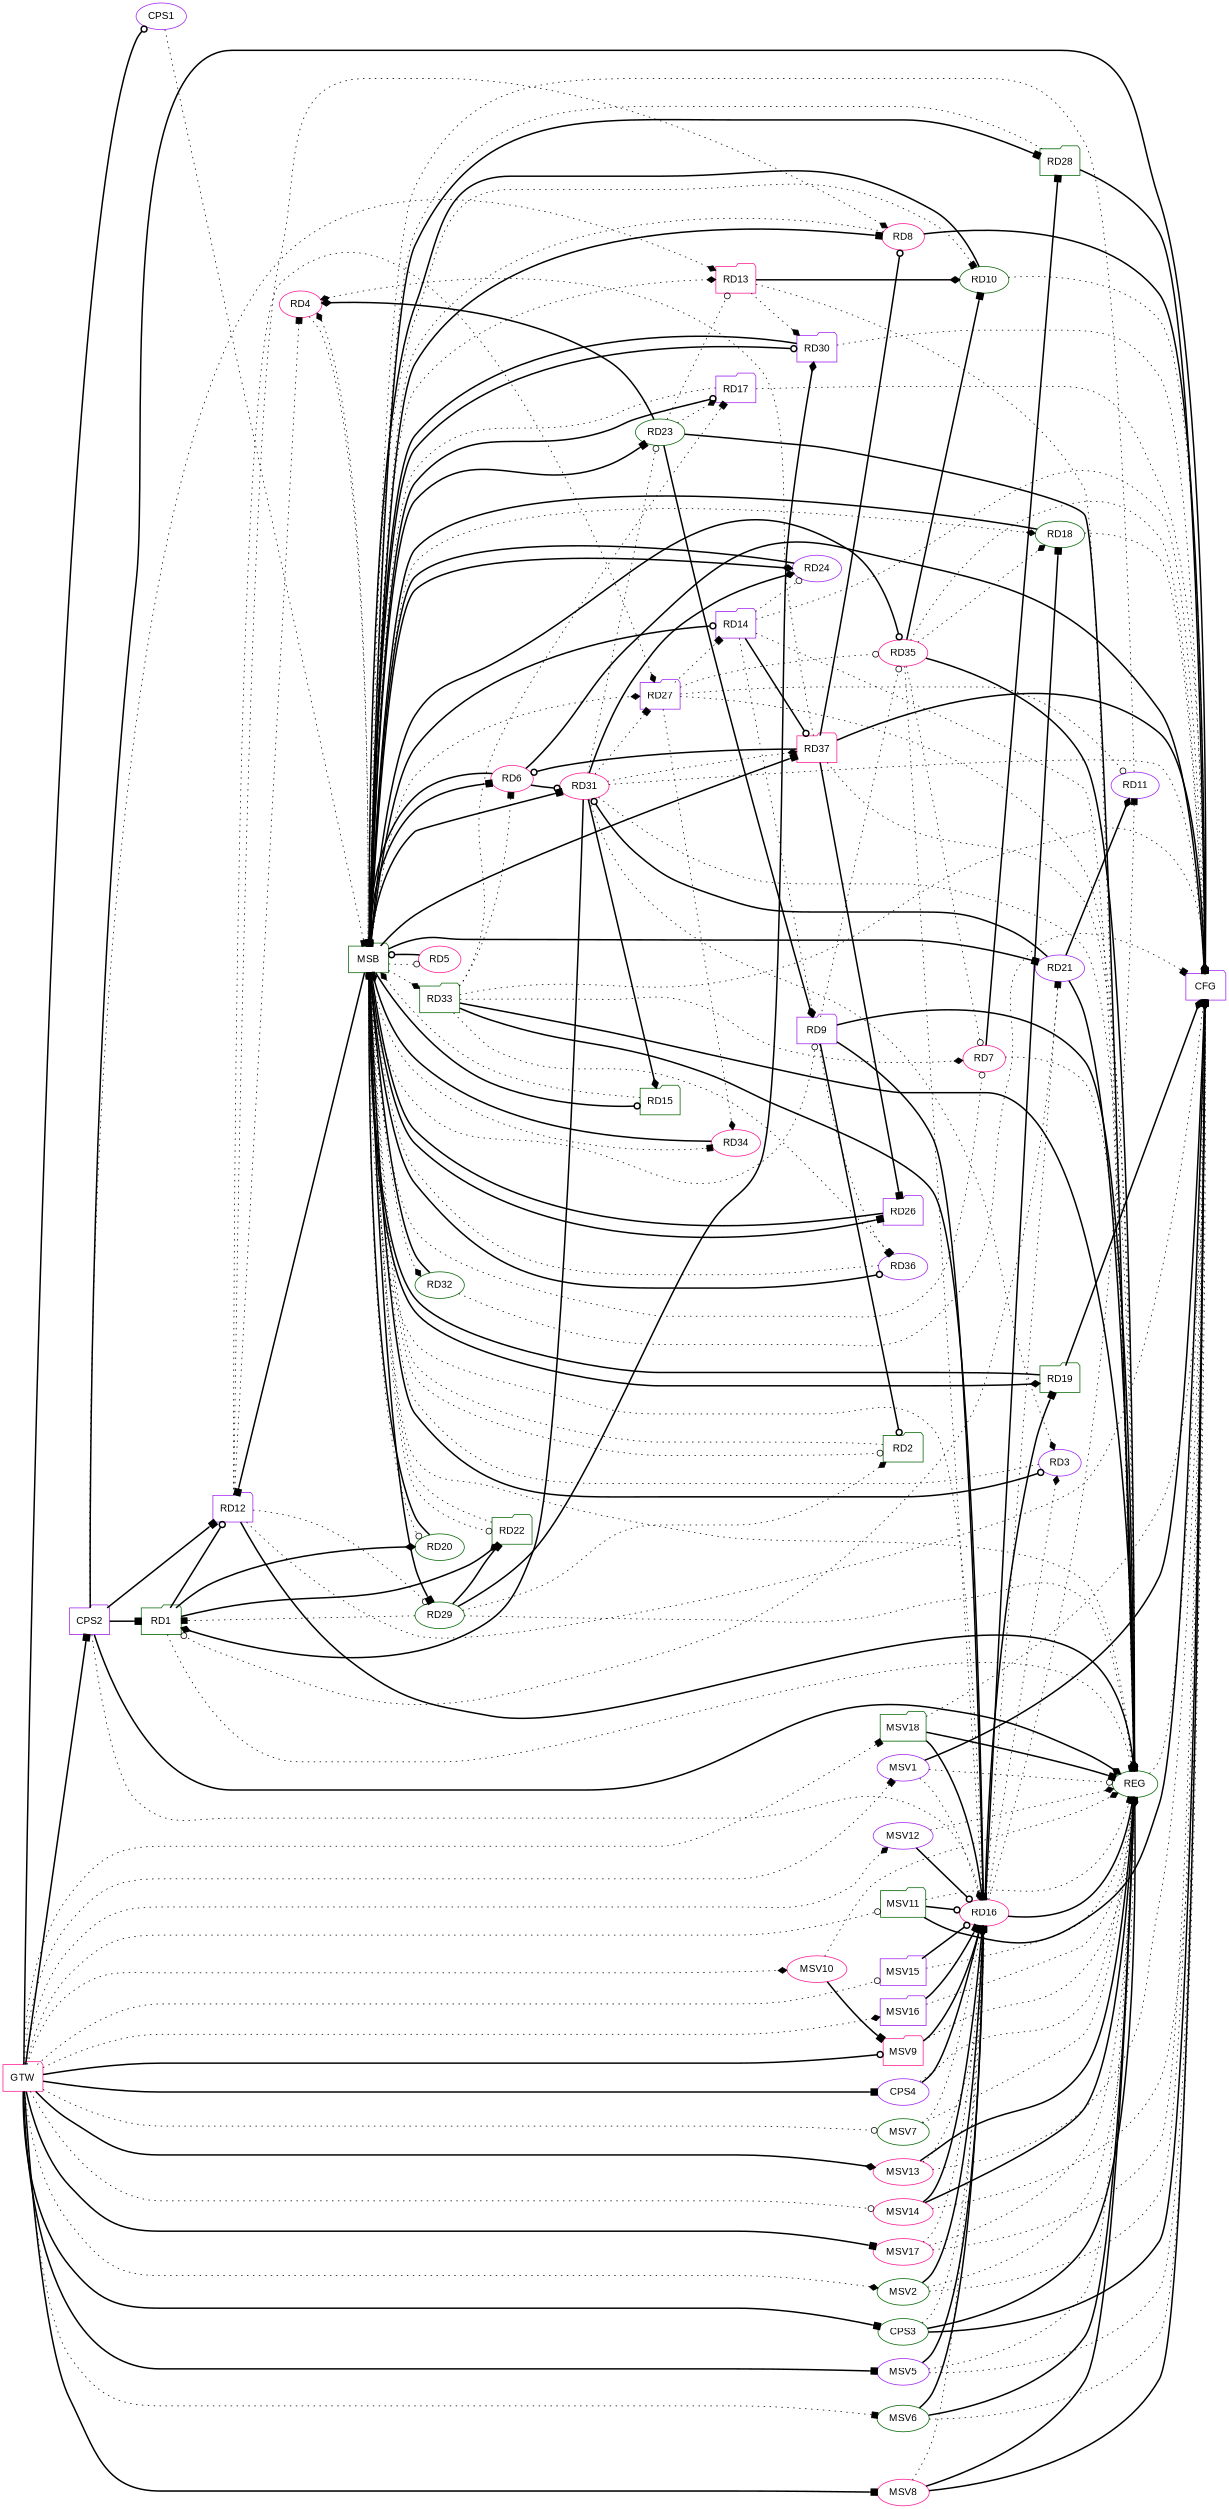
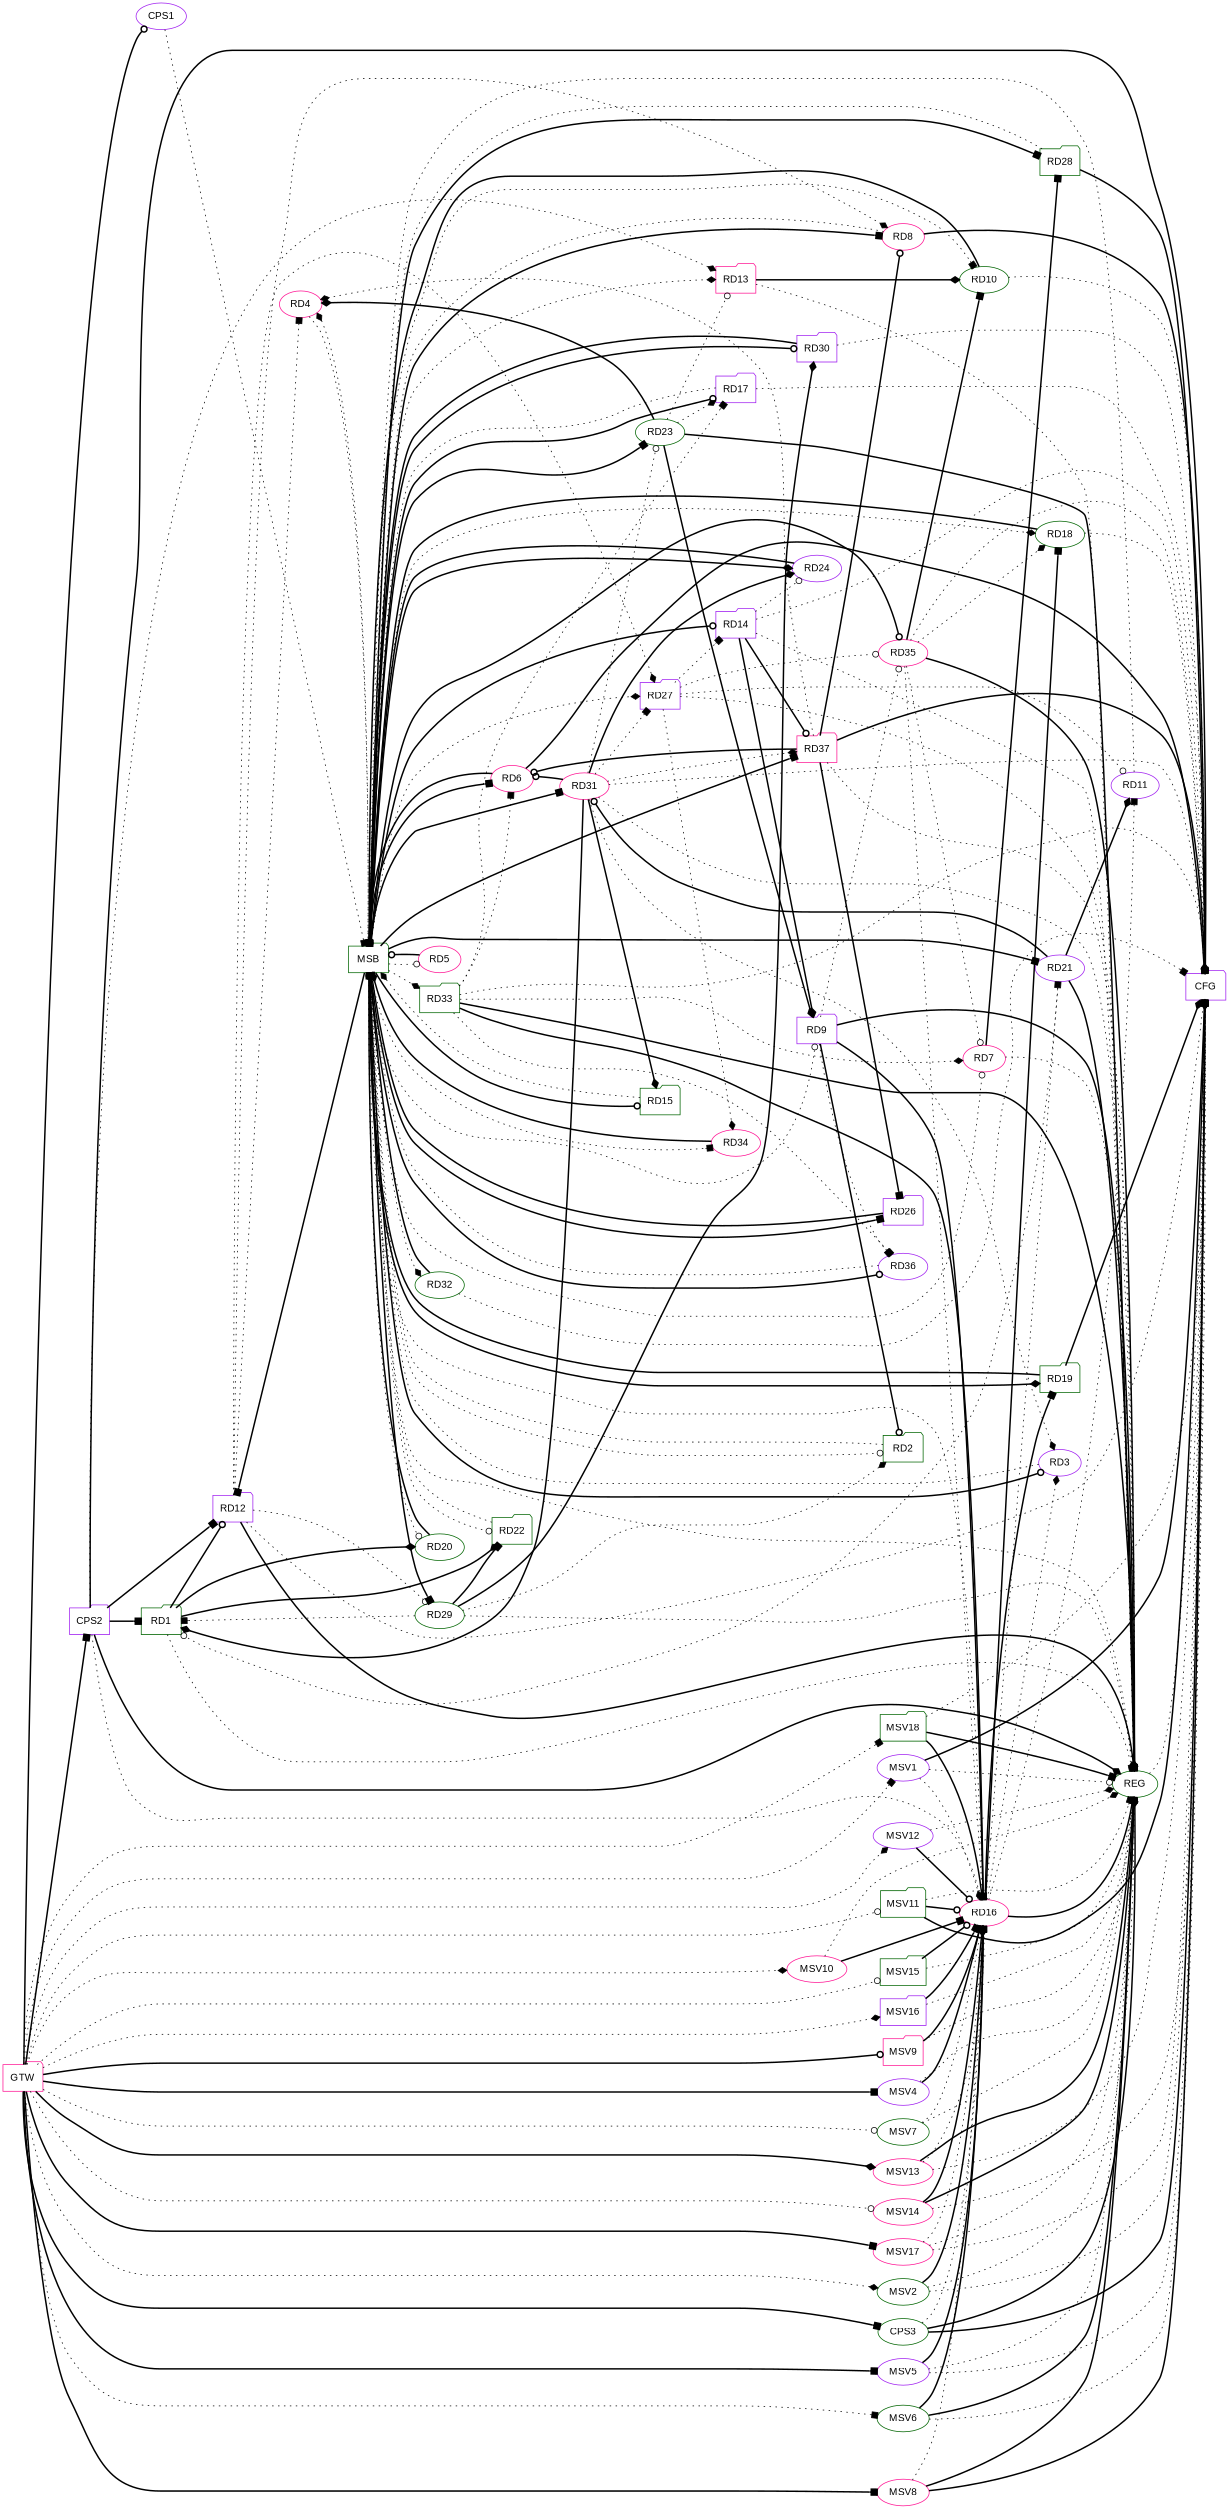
(772, 312) -> none
(542, 787) -> (551, 778)
(776, 823) -> (776, 823)
(903, 1972) -> (903, 1972)
(851, 2010) -> (898, 1942)
(903, 2092) -> (903, 2092)
